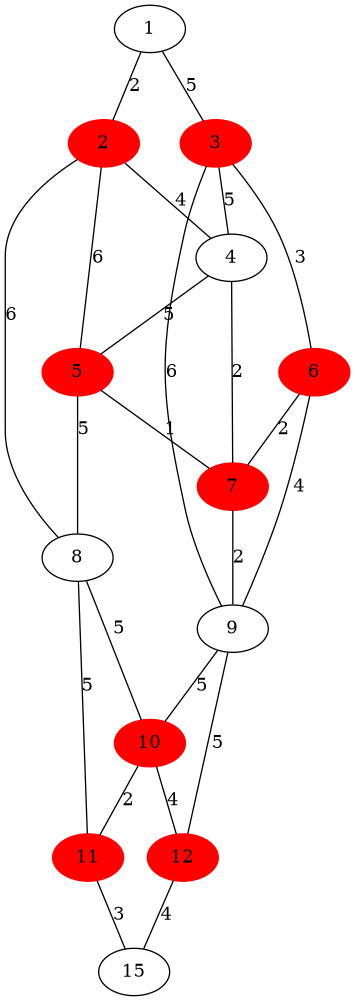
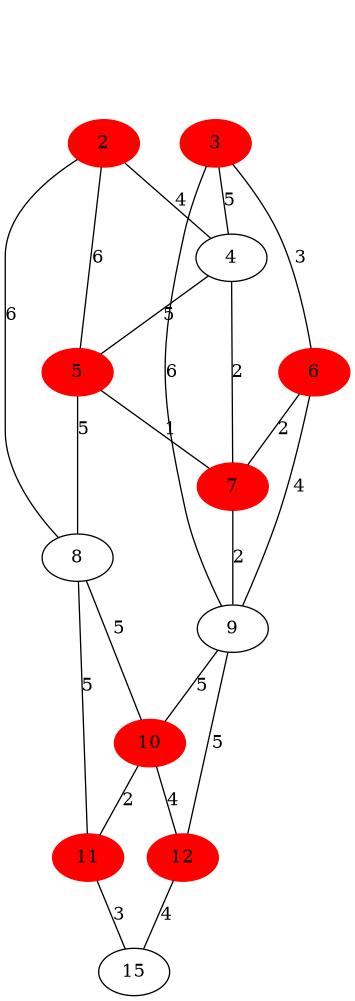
(150, 29) -> none
